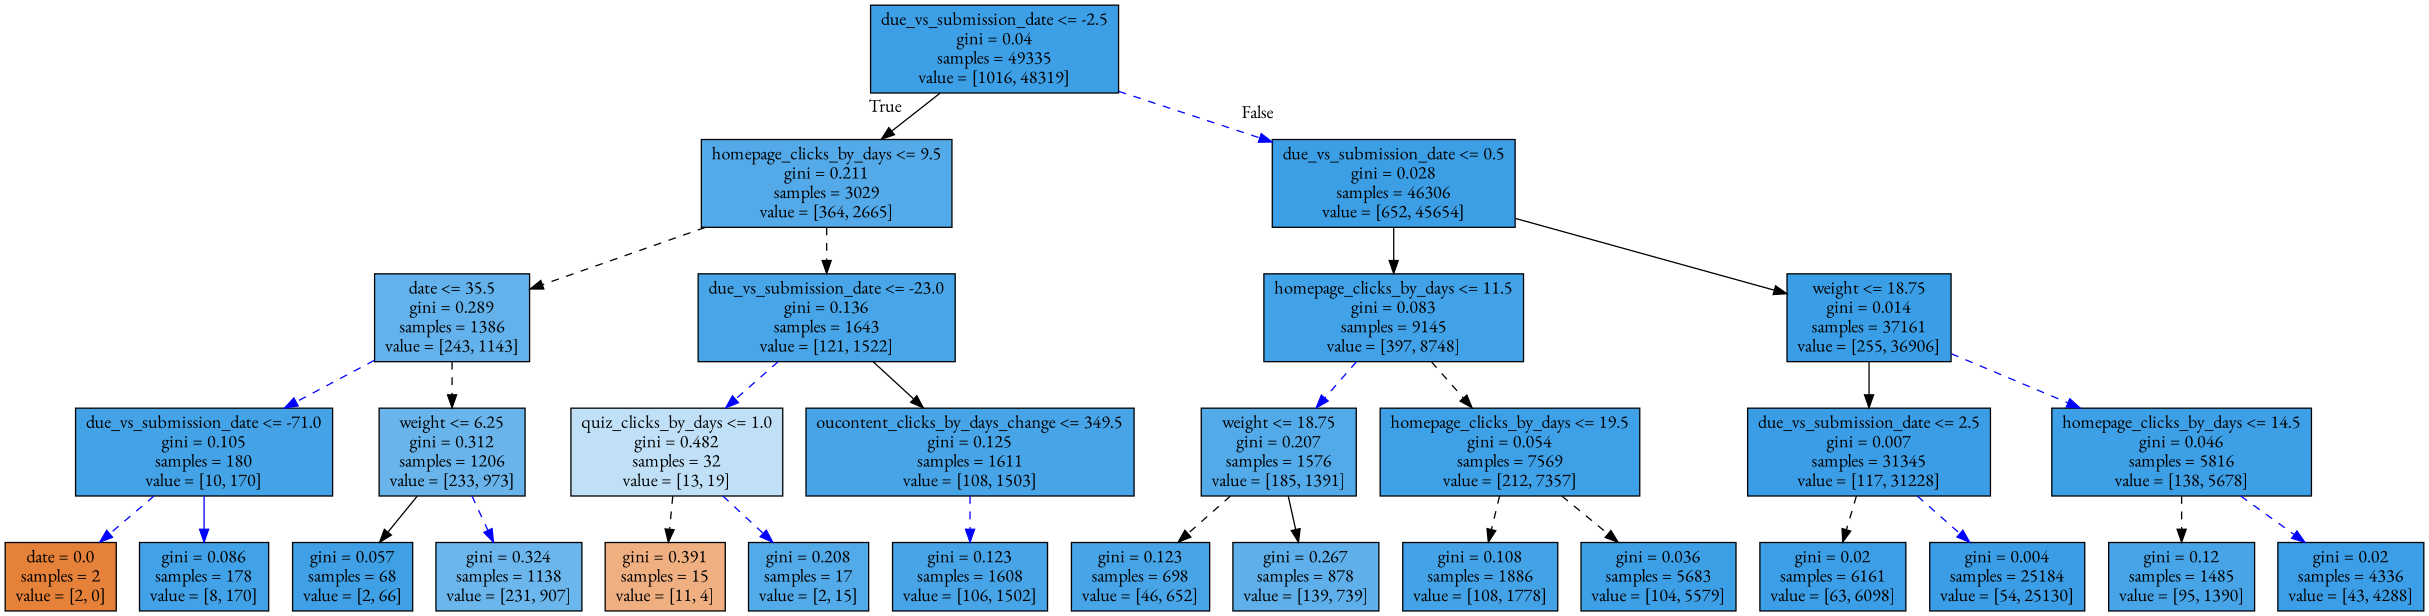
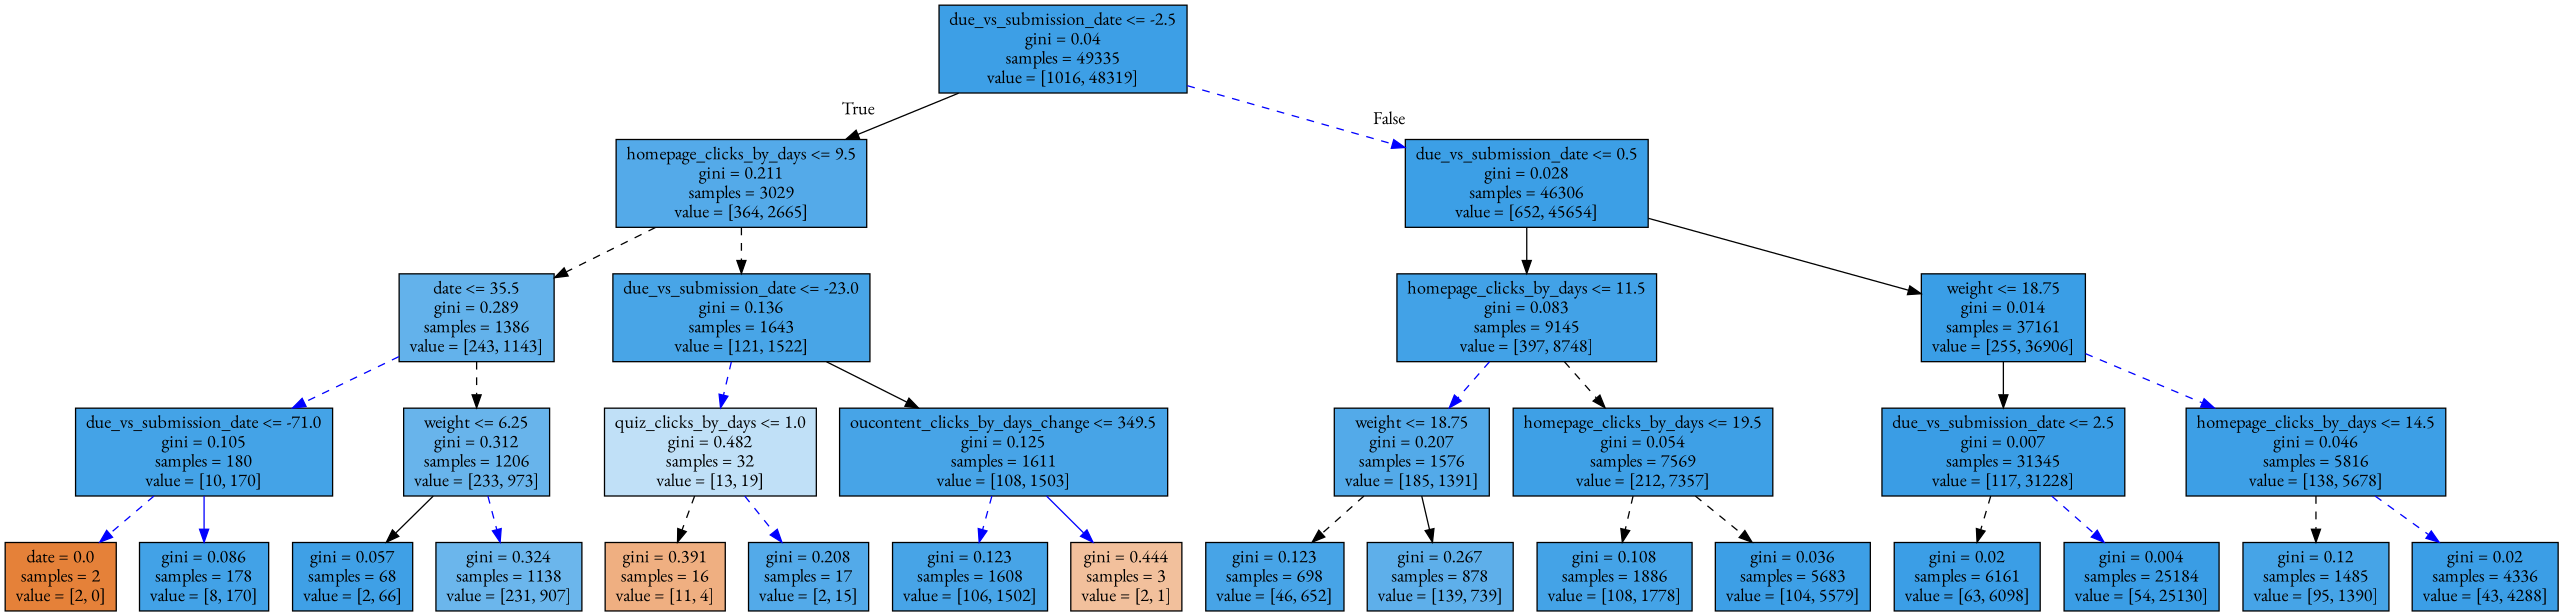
(665, 577) -> (665, 577)
none -> (1126, 577)
